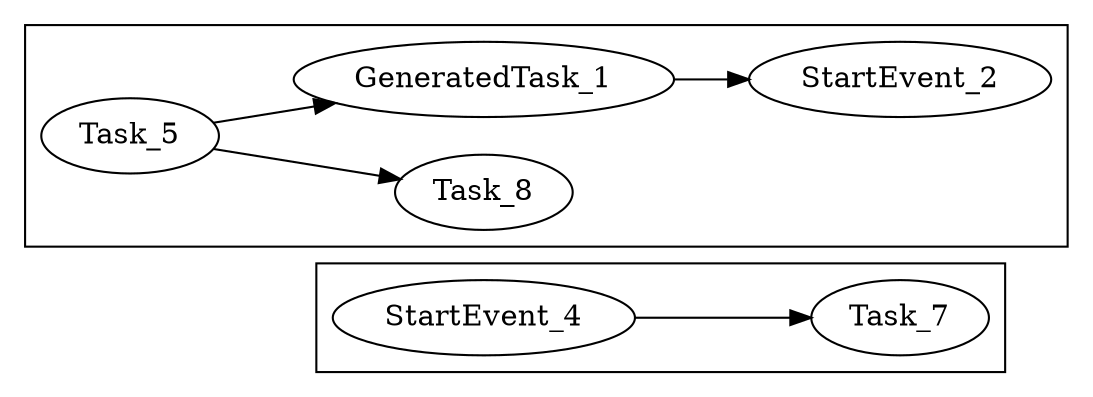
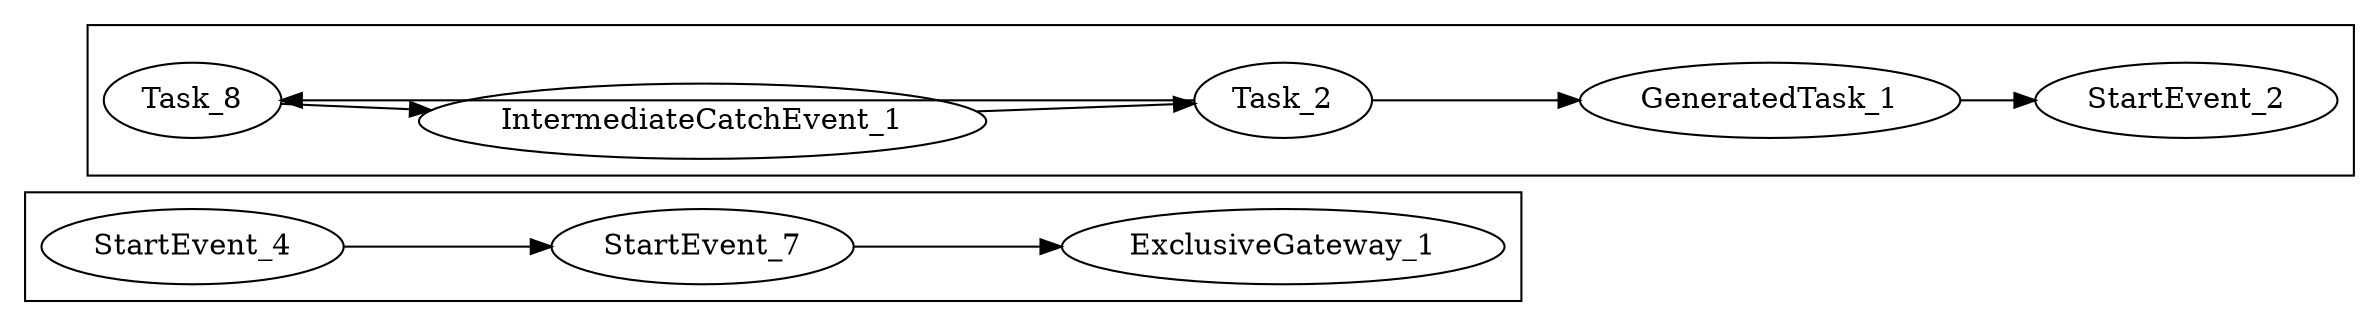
none -> (703, 121)
(130, 136) -> (1283, 100)
none -> (1283, 247)
(900, 318) -> (703, 247)
